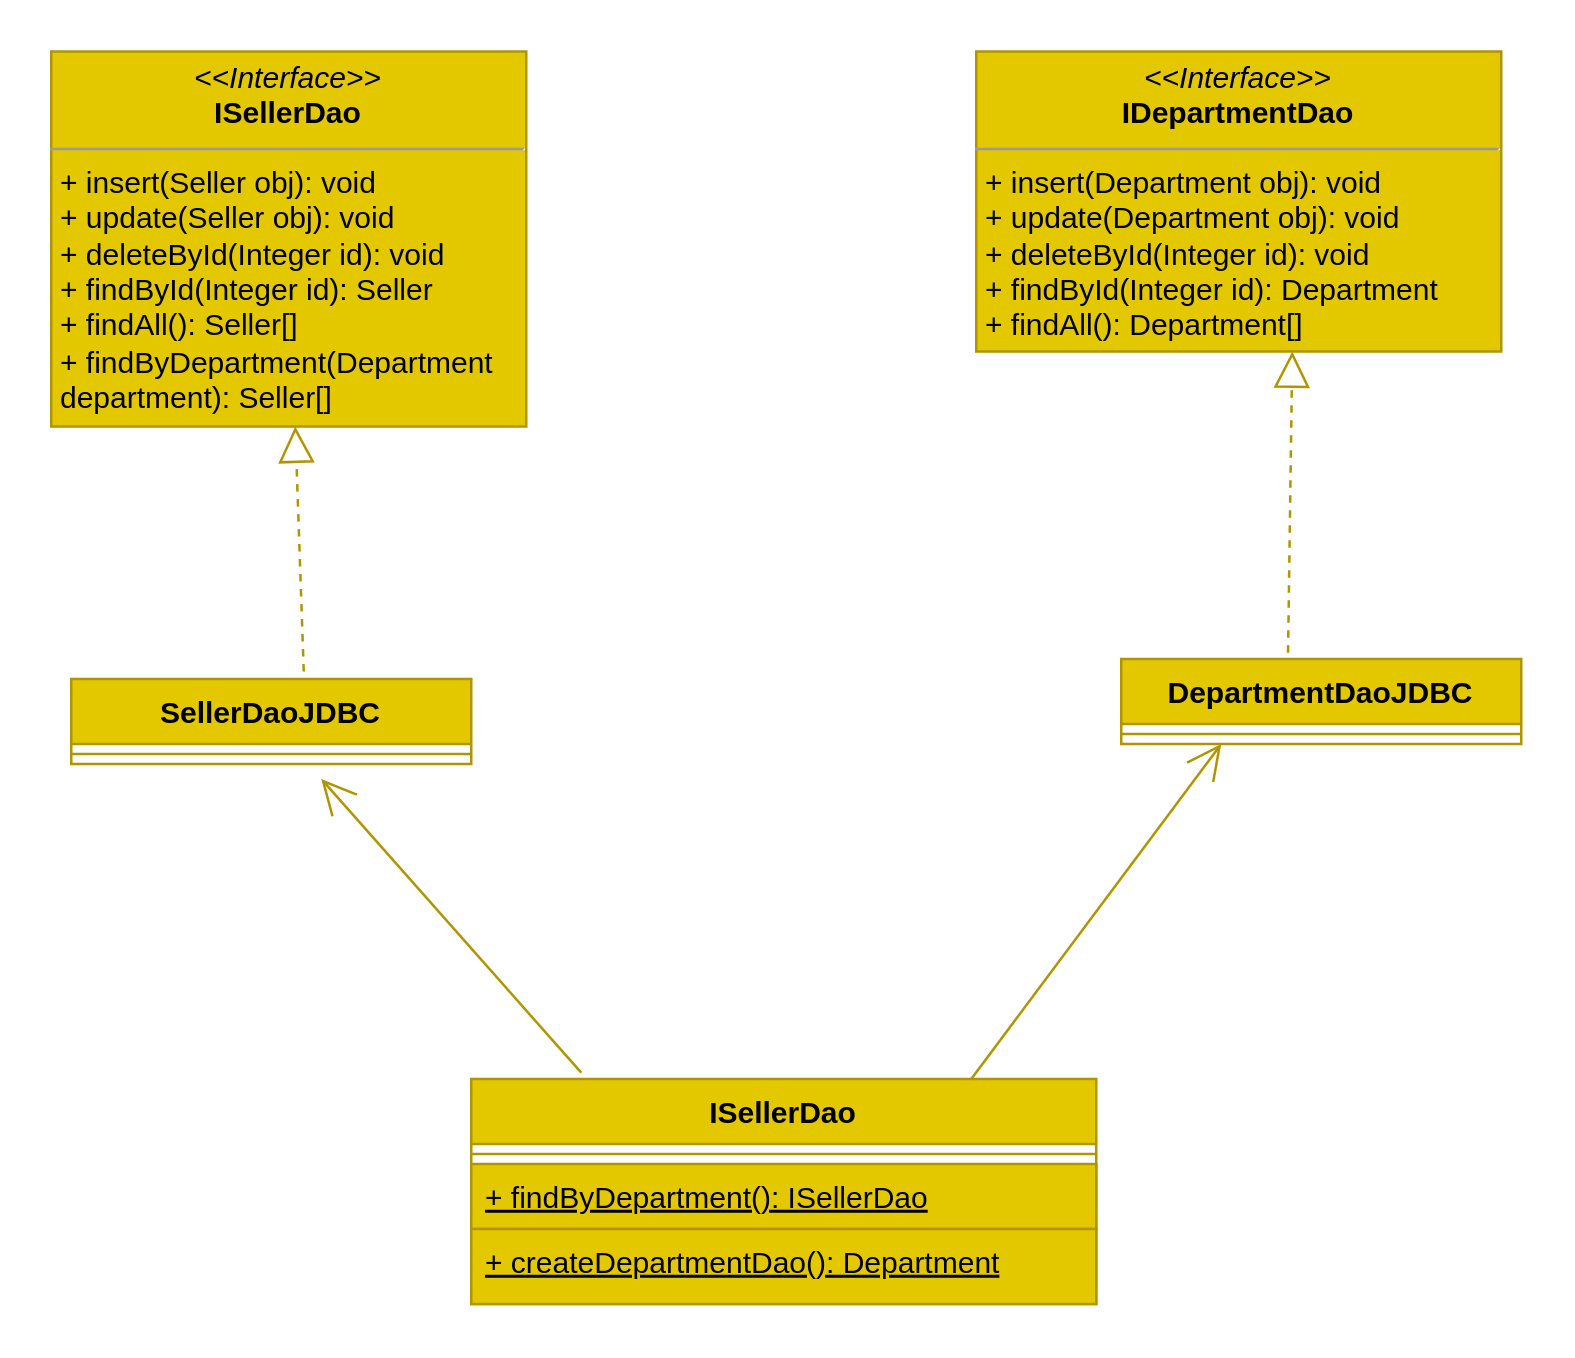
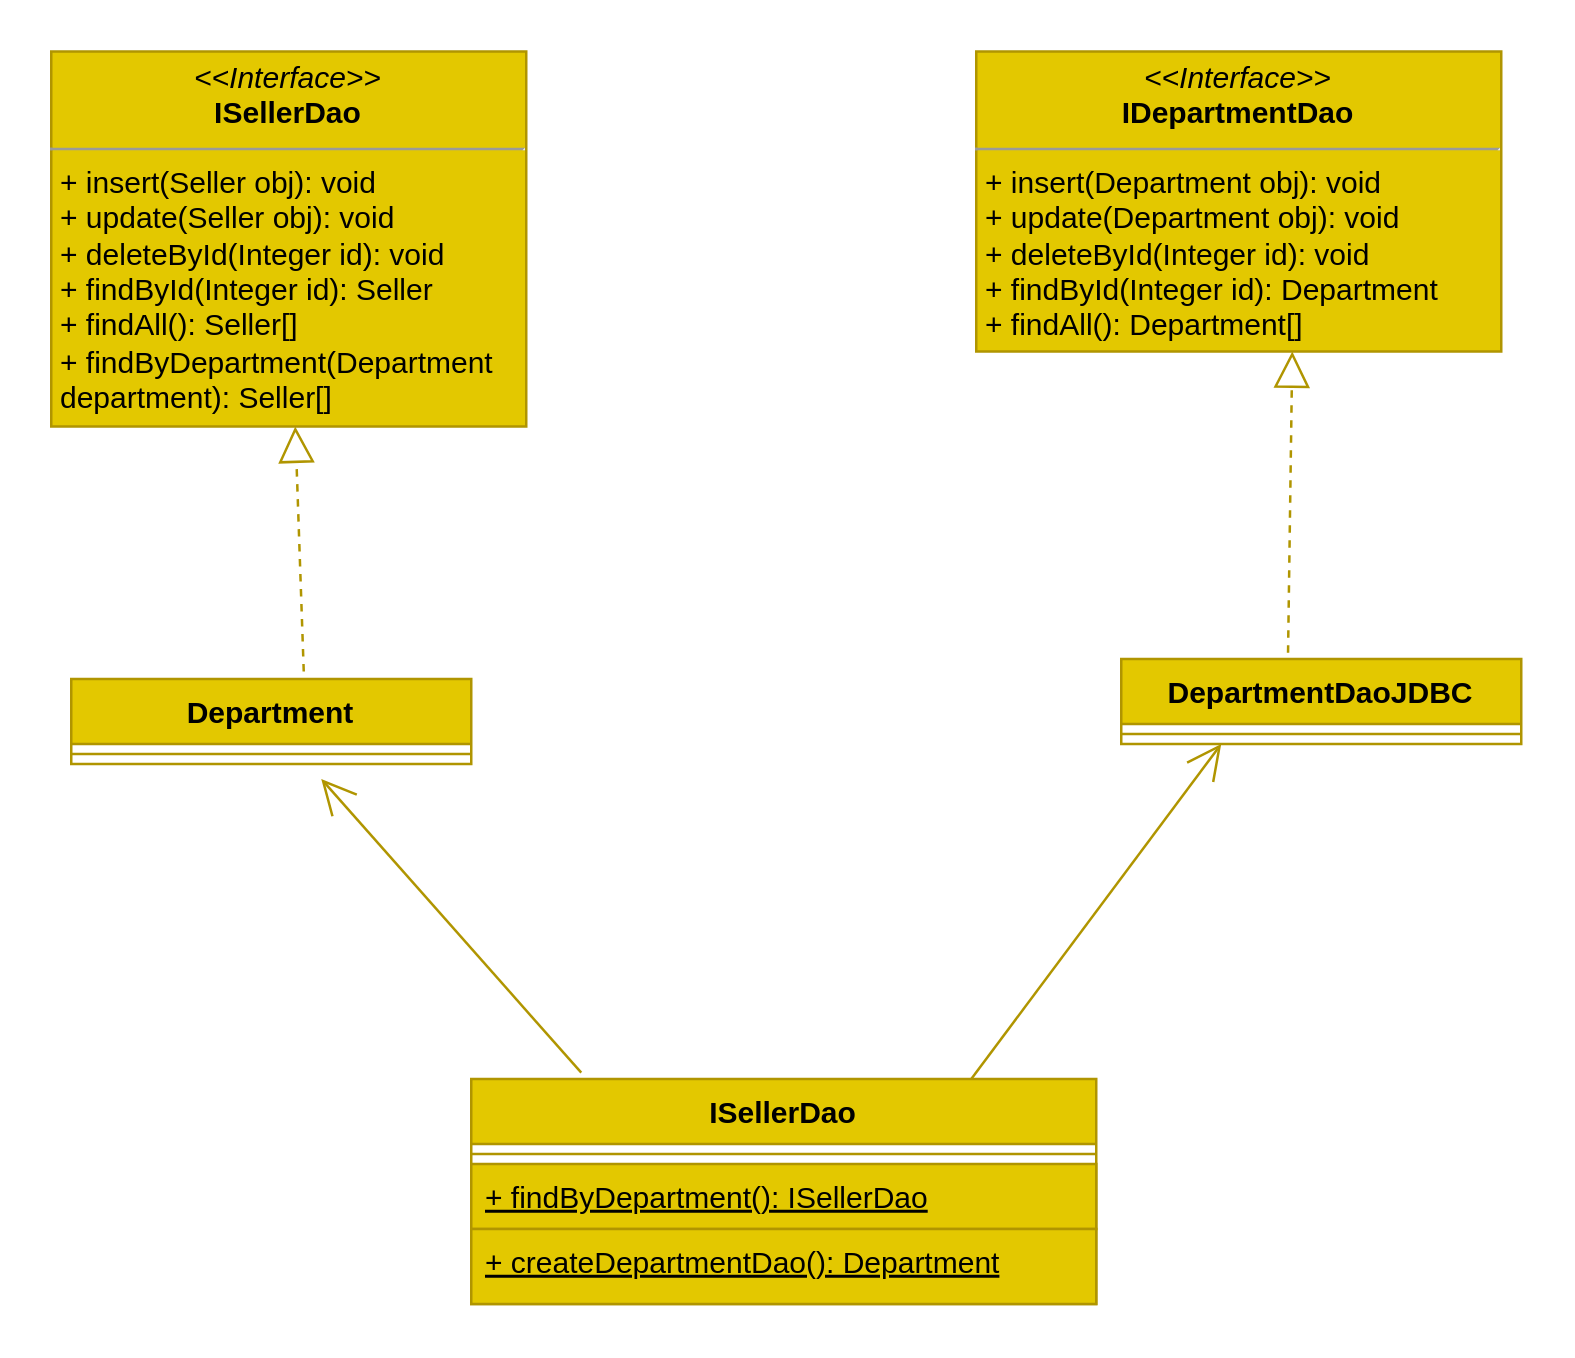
(270, 713) -> (270, 713)
